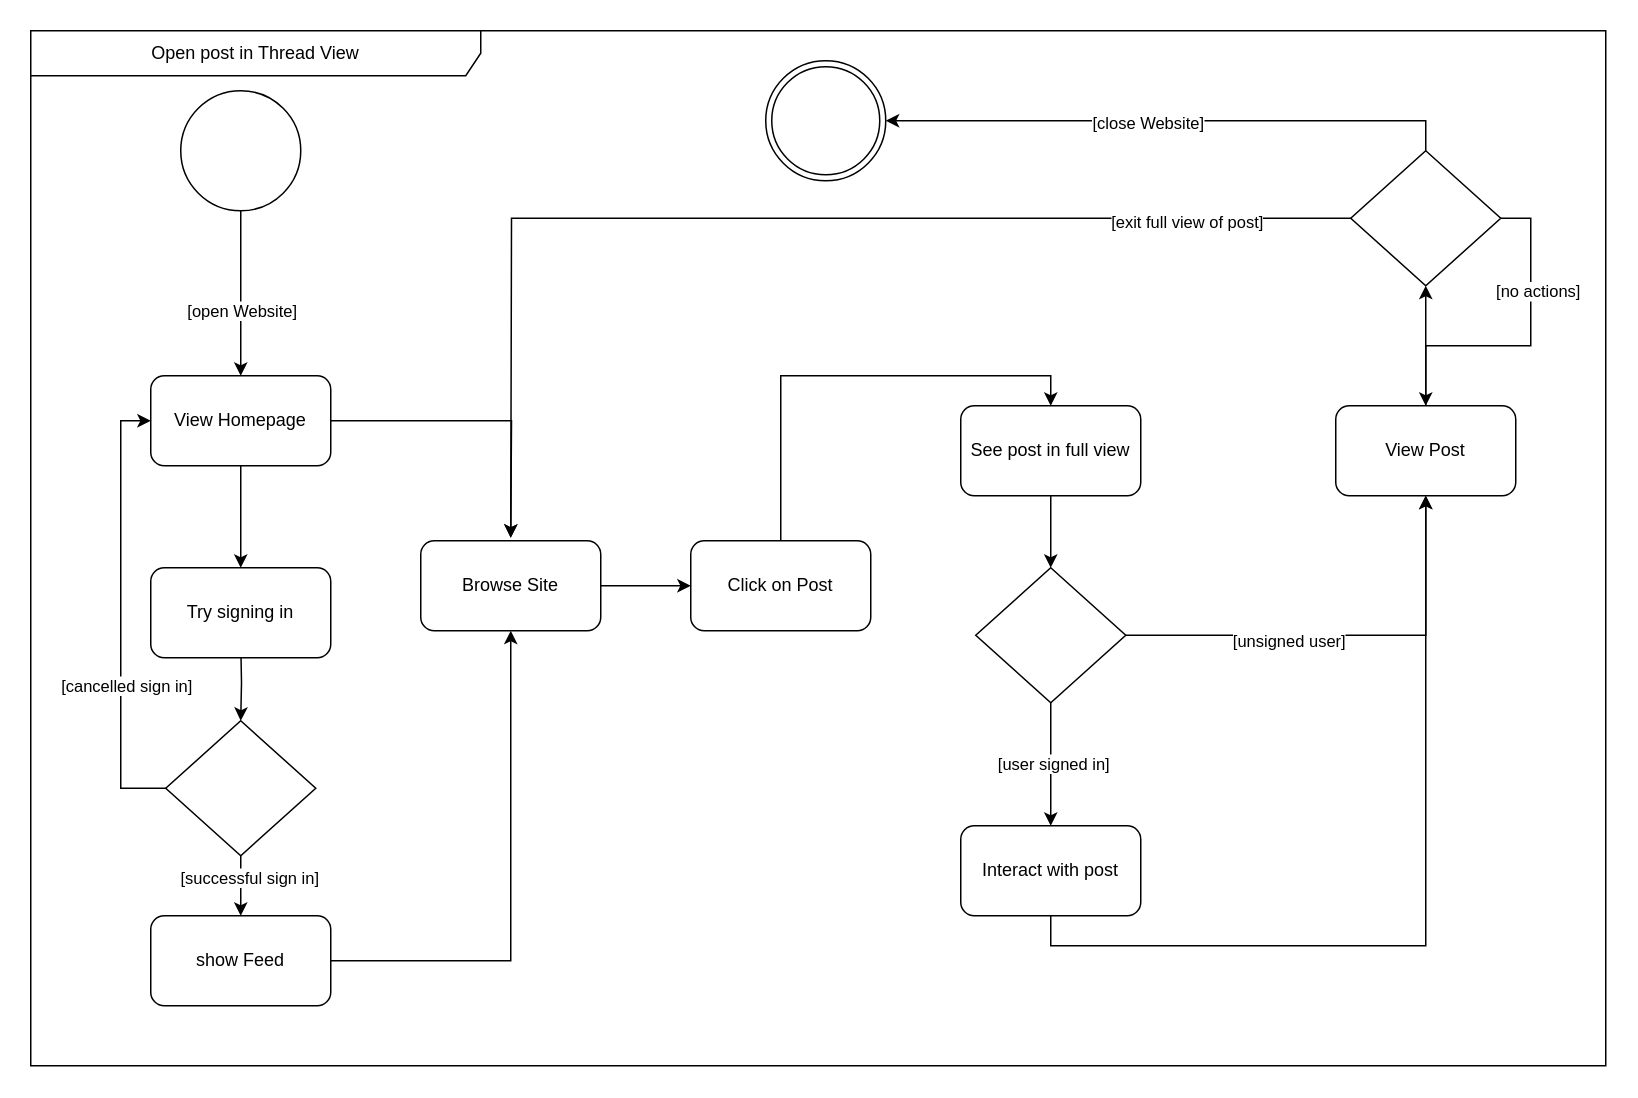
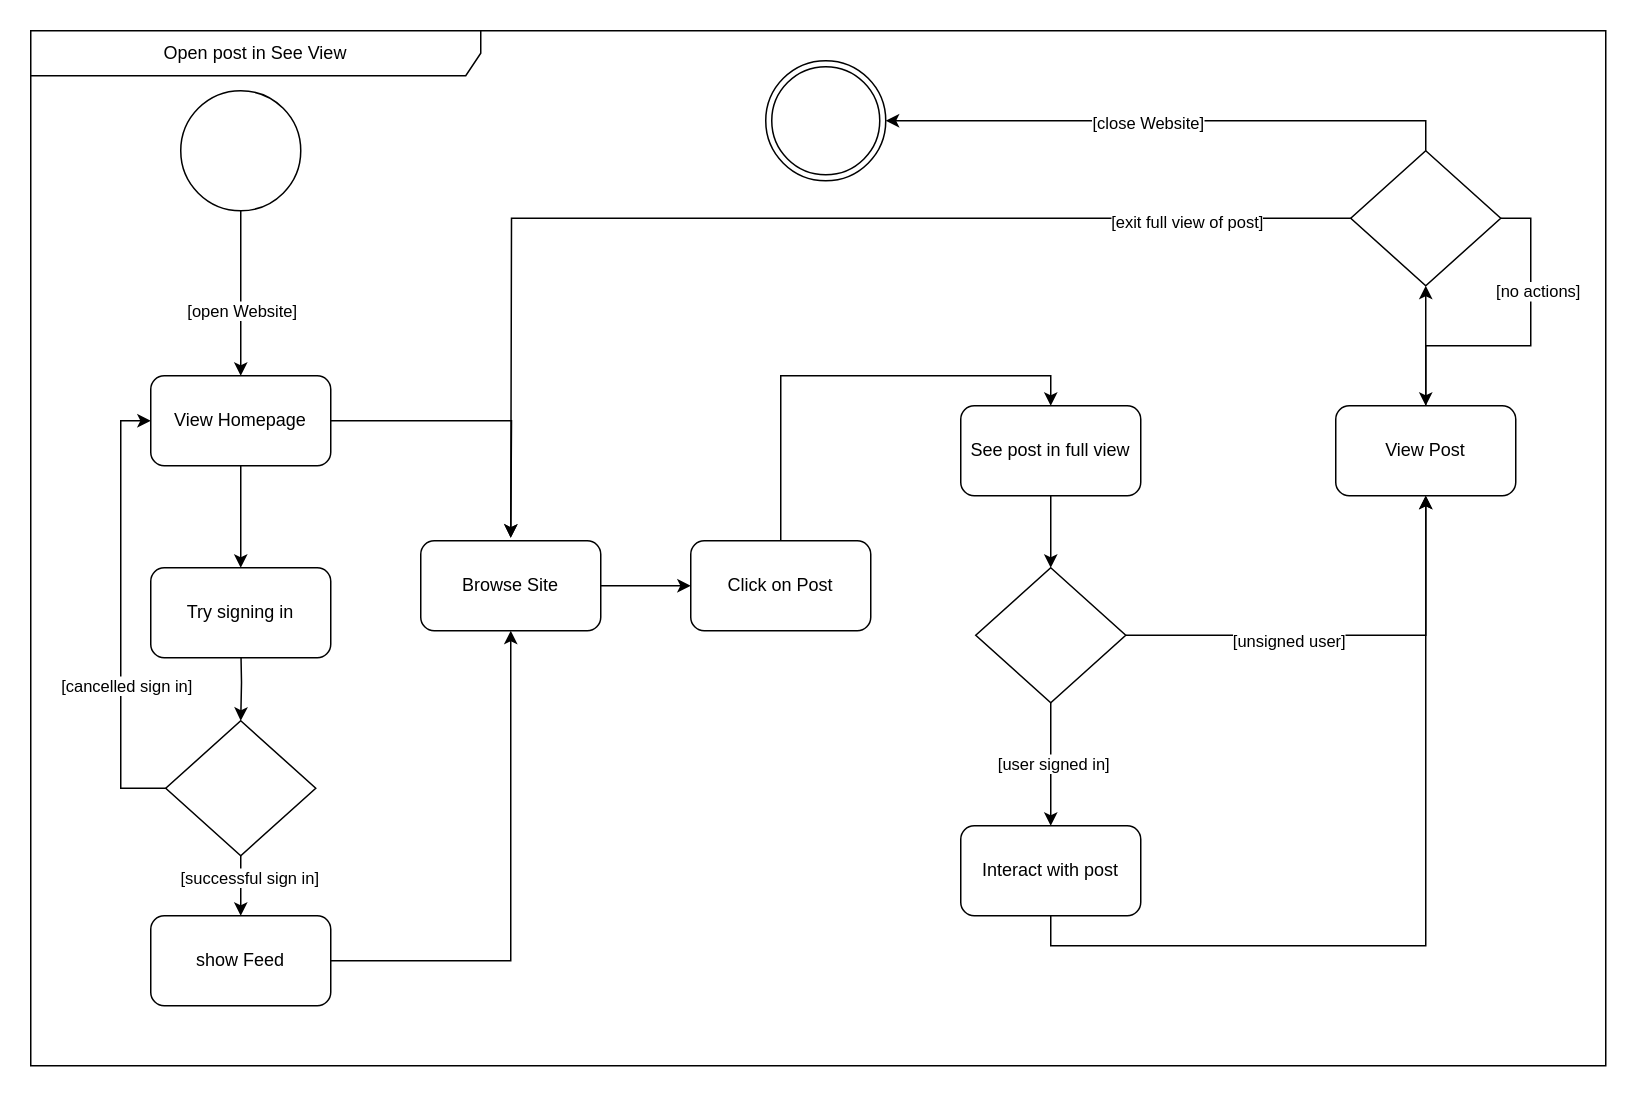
(256, 53) -> (256, 53)
